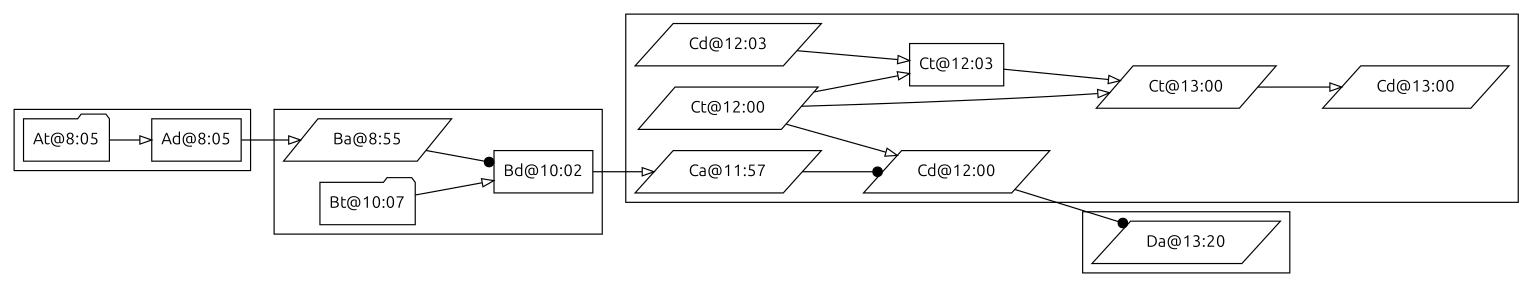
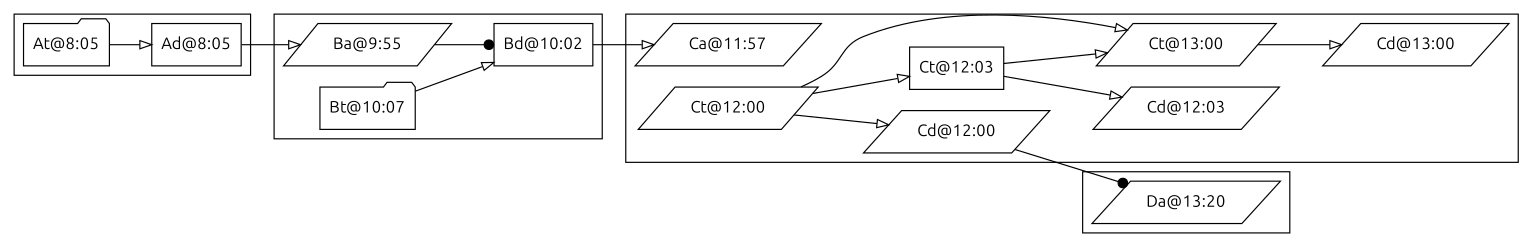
(847, 55) -> (1057, 86)
(368, 140) -> (368, 45)
(838, 172) -> none
